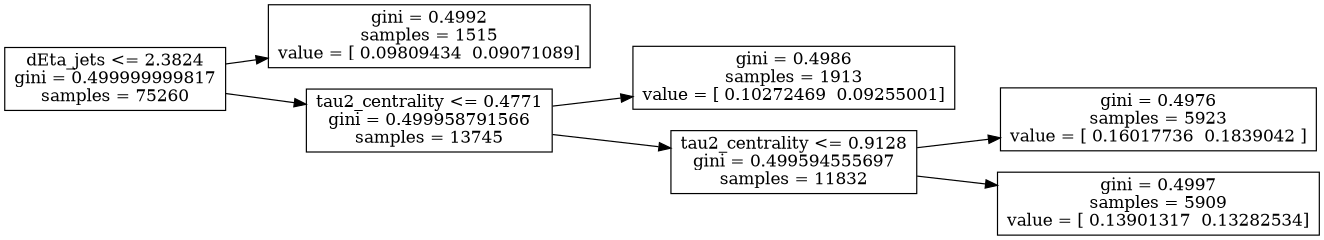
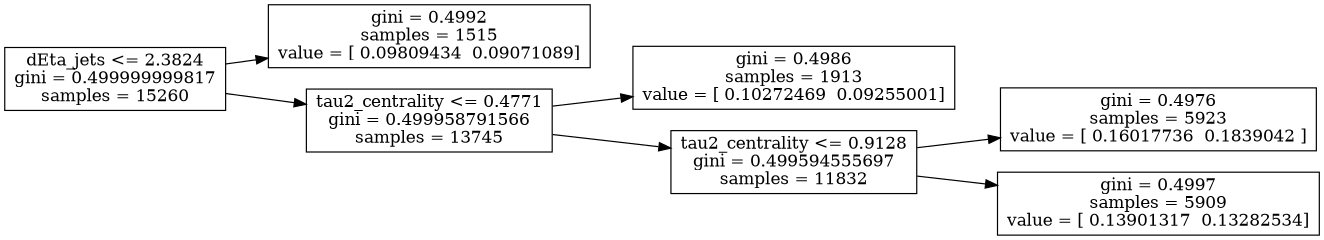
(115, 79) -> (115, 79)
